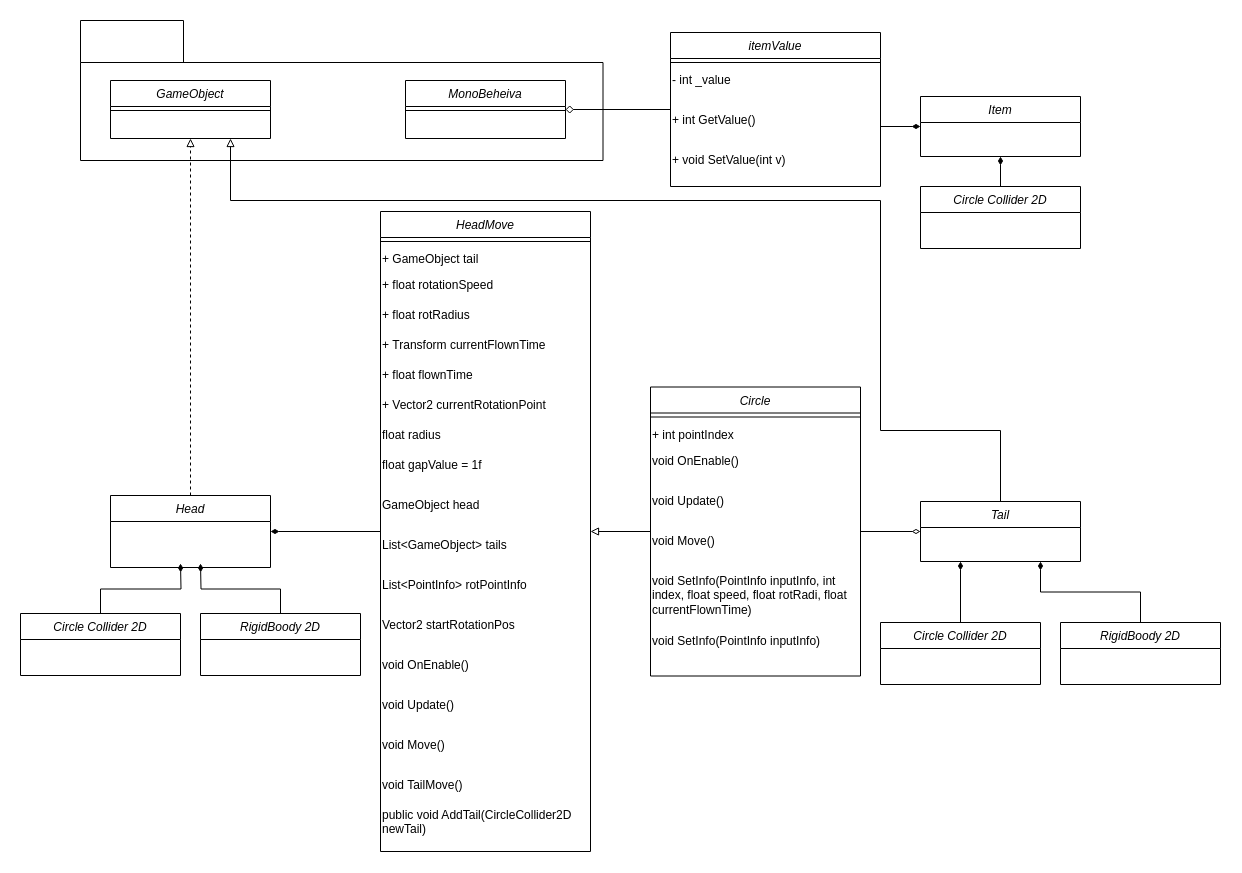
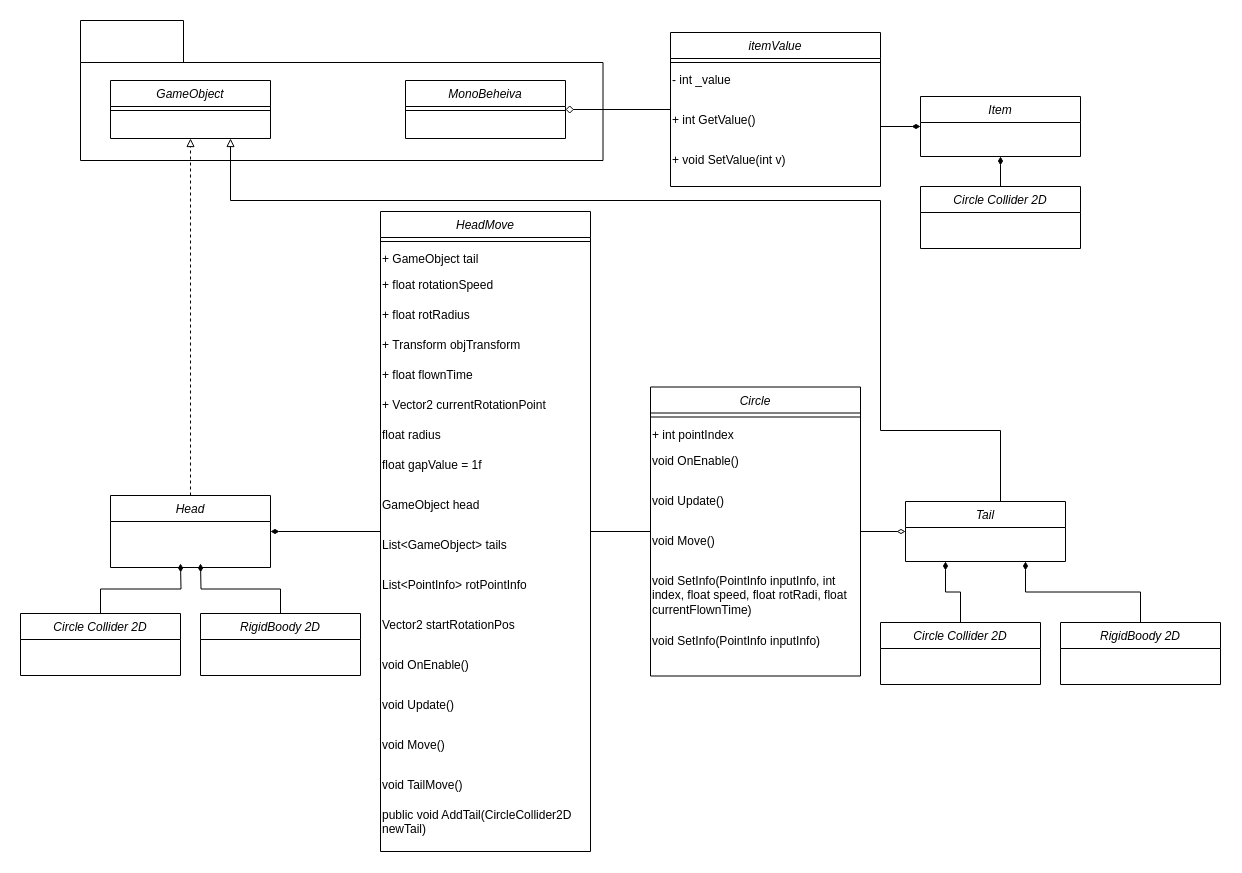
(472, 346) -> (462, 346)
(600, 532) -> (597, 532)
(1001, 532) -> (986, 532)
